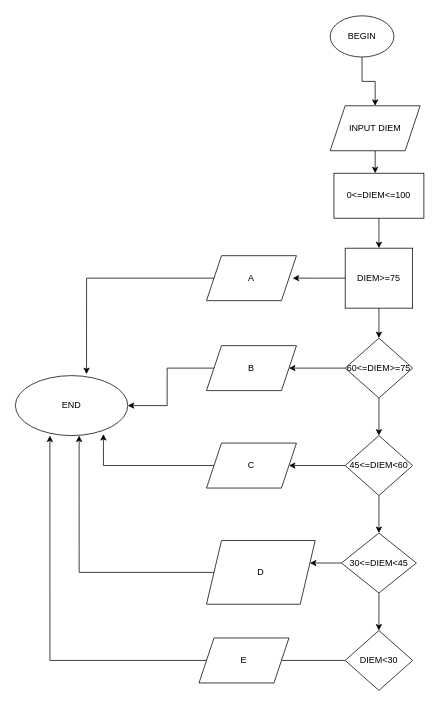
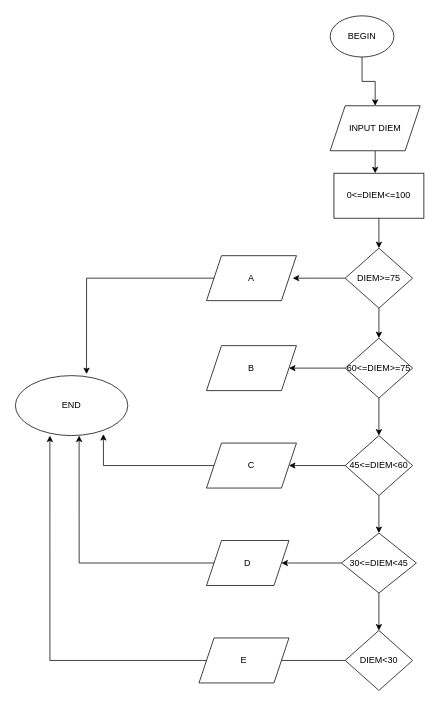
(379, 278) -> (379, 278)
(151, 405) -> none
(261, 572) -> (248, 563)
